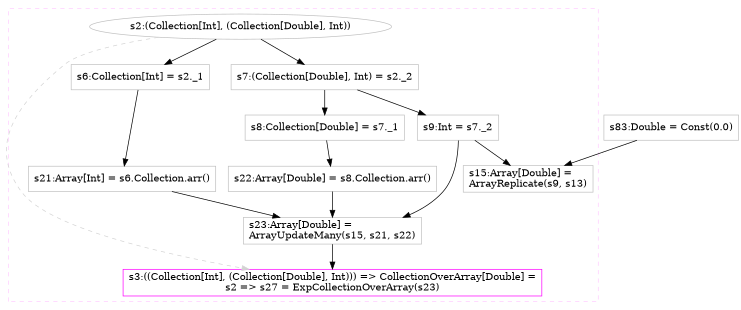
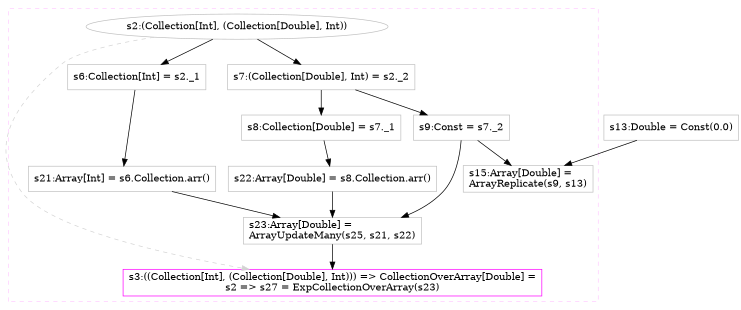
(458, 128) -> (462, 128)
(671, 128) -> (671, 128)
(332, 231) -> (332, 231)
